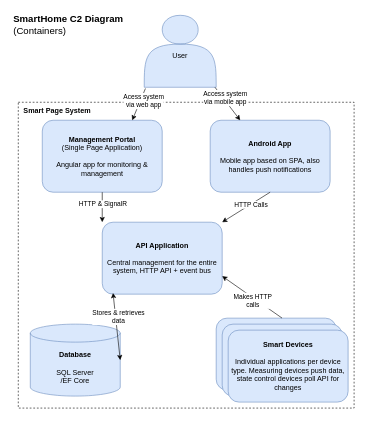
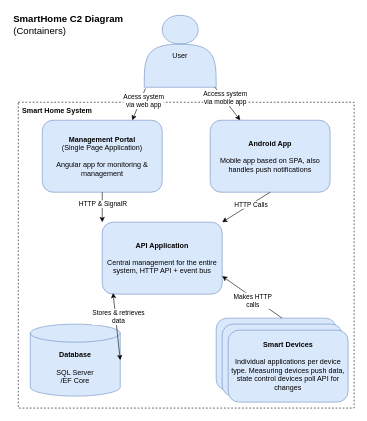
(57, 111) -> (57, 111)
